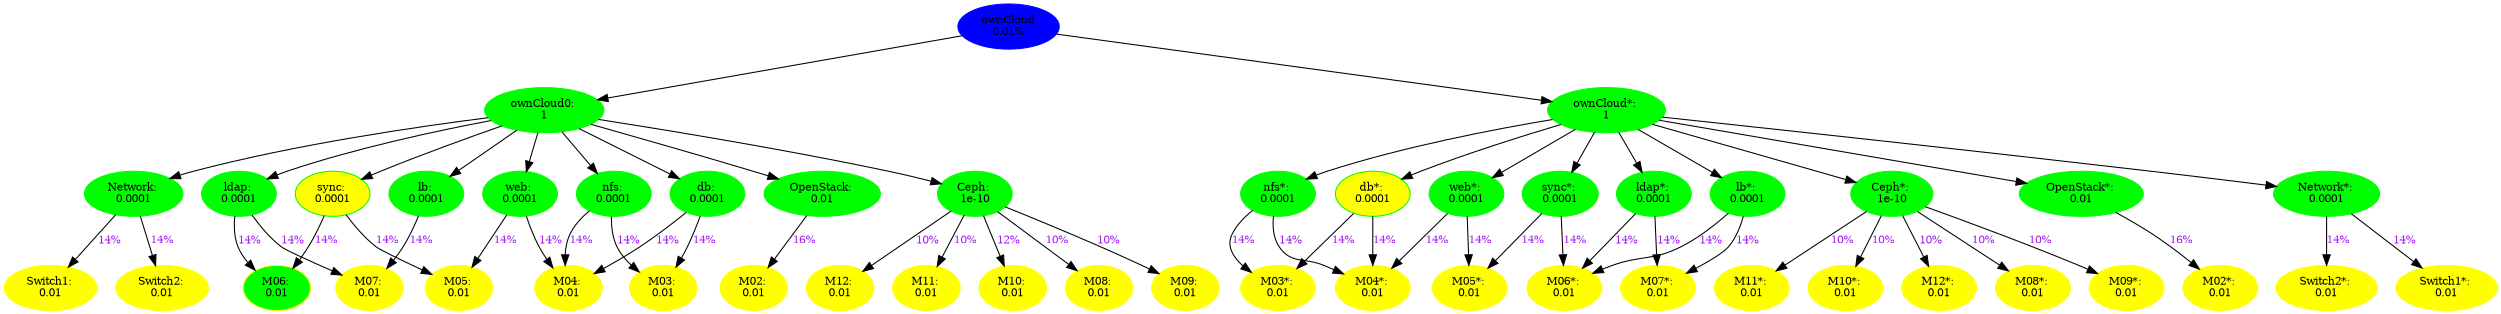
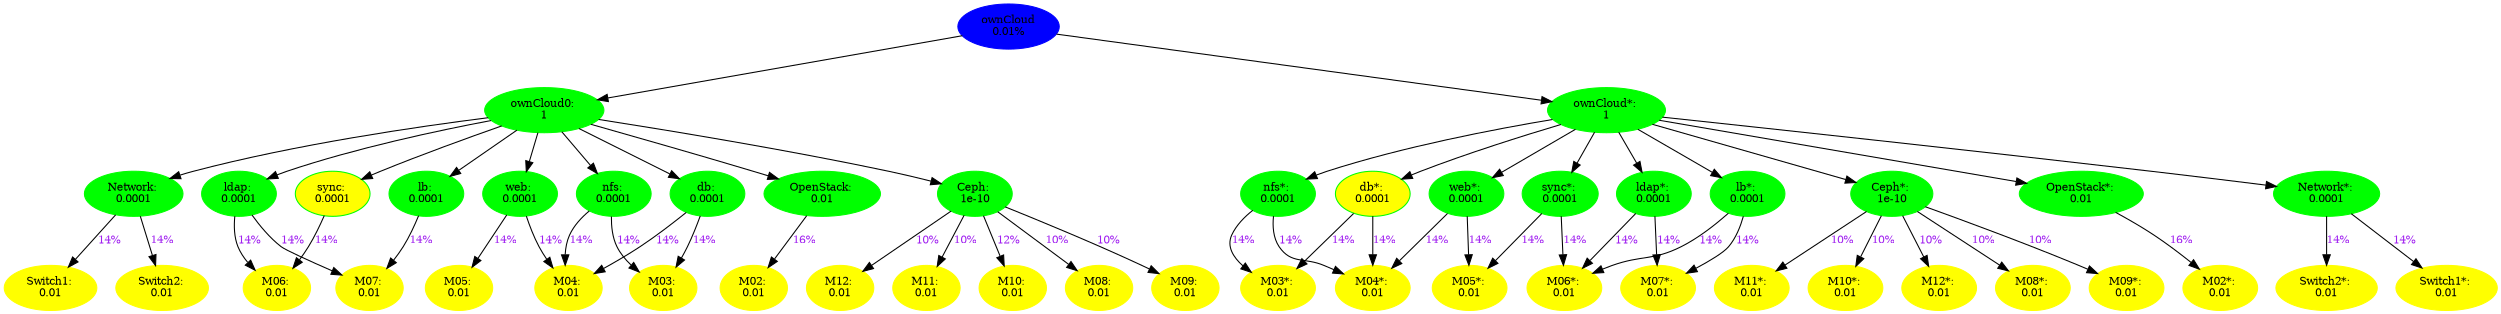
(379, 249) -> none
(277, 288) -> (277, 288)
